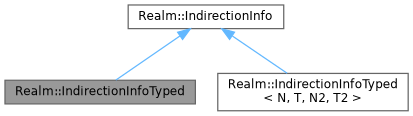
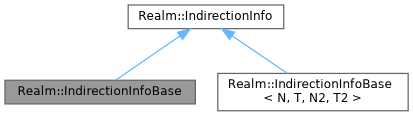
(100, 92) -> (100, 92)
(313, 92) -> (313, 92)
